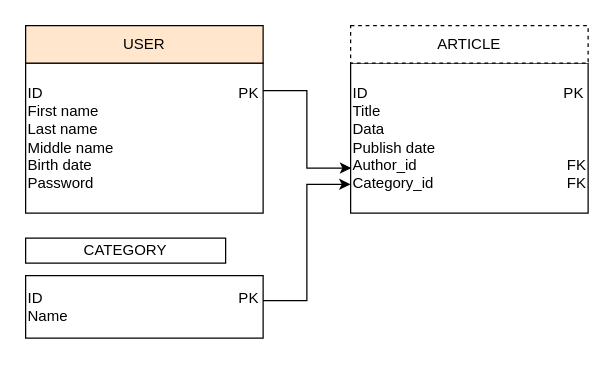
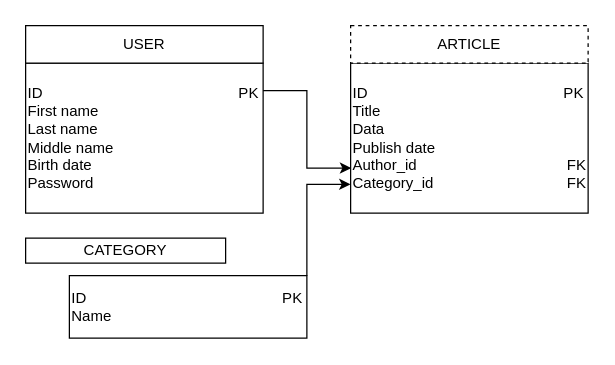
(144, 44) -> (144, 44)
(144, 307) -> (188, 307)
